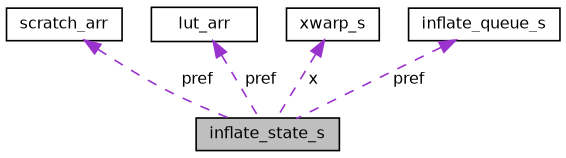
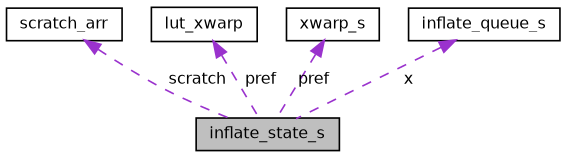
(204, 24) -> (204, 24)
(195, 80) -> (195, 80)
(312, 80) -> (312, 80)
(407, 80) -> (407, 80)
